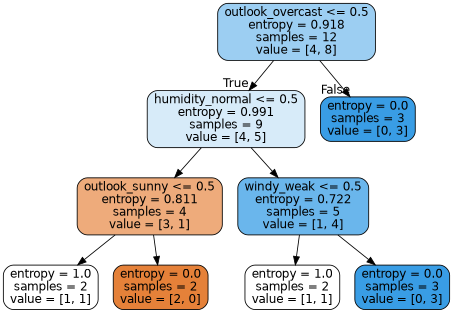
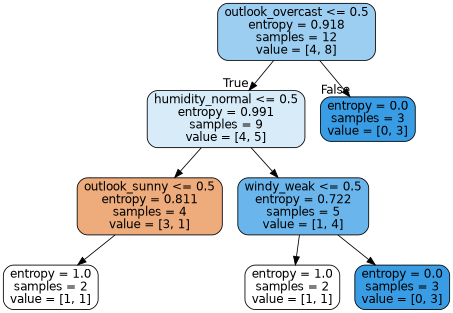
(161, 287) -> none
